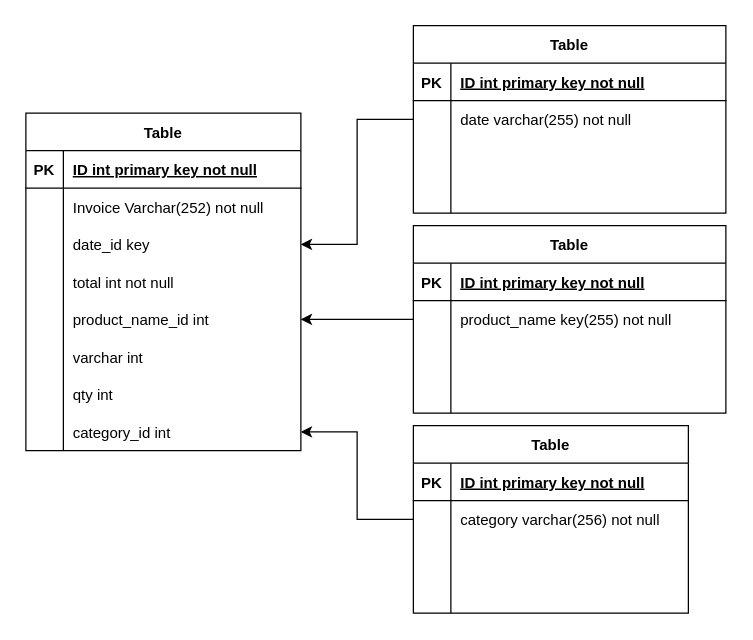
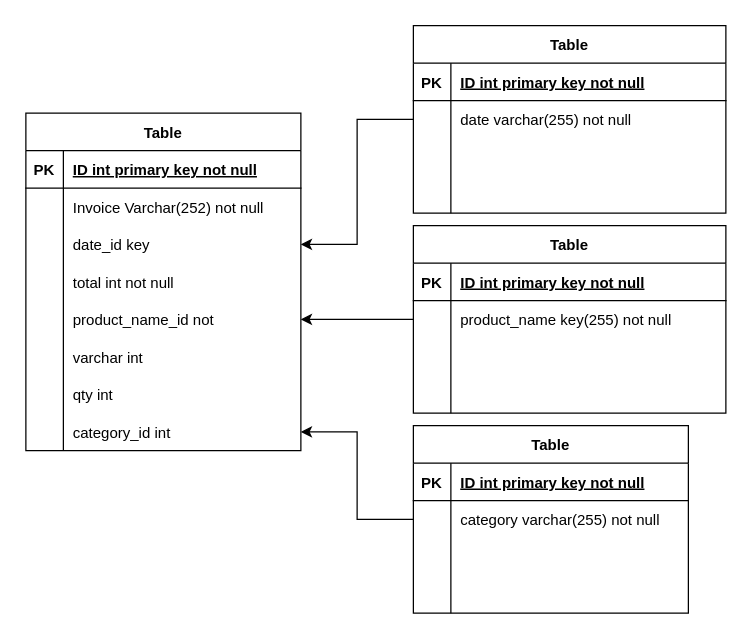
(146, 320) -> (148, 320)
(576, 520) -> (576, 520)
